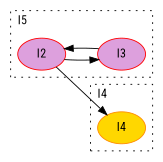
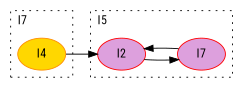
(122, 54) -> (201, 54)
(78, 88) -> (78, 54)
(103, 95) -> (23, 21)
